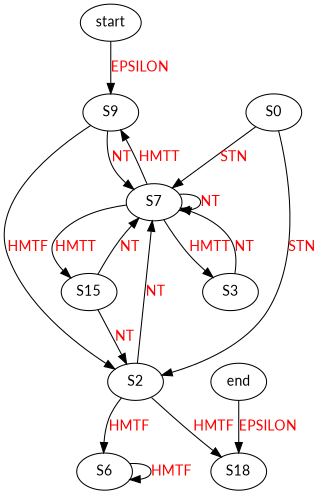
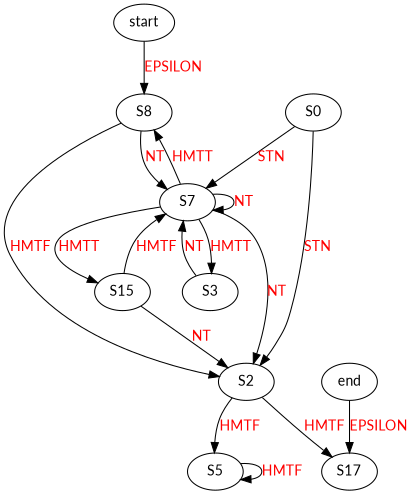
(111, 112) -> (144, 112)
(130, 247) -> (157, 247)
(144, 297) -> (266, 270)
(105, 472) -> (215, 472)
(239, 472) -> (350, 472)
